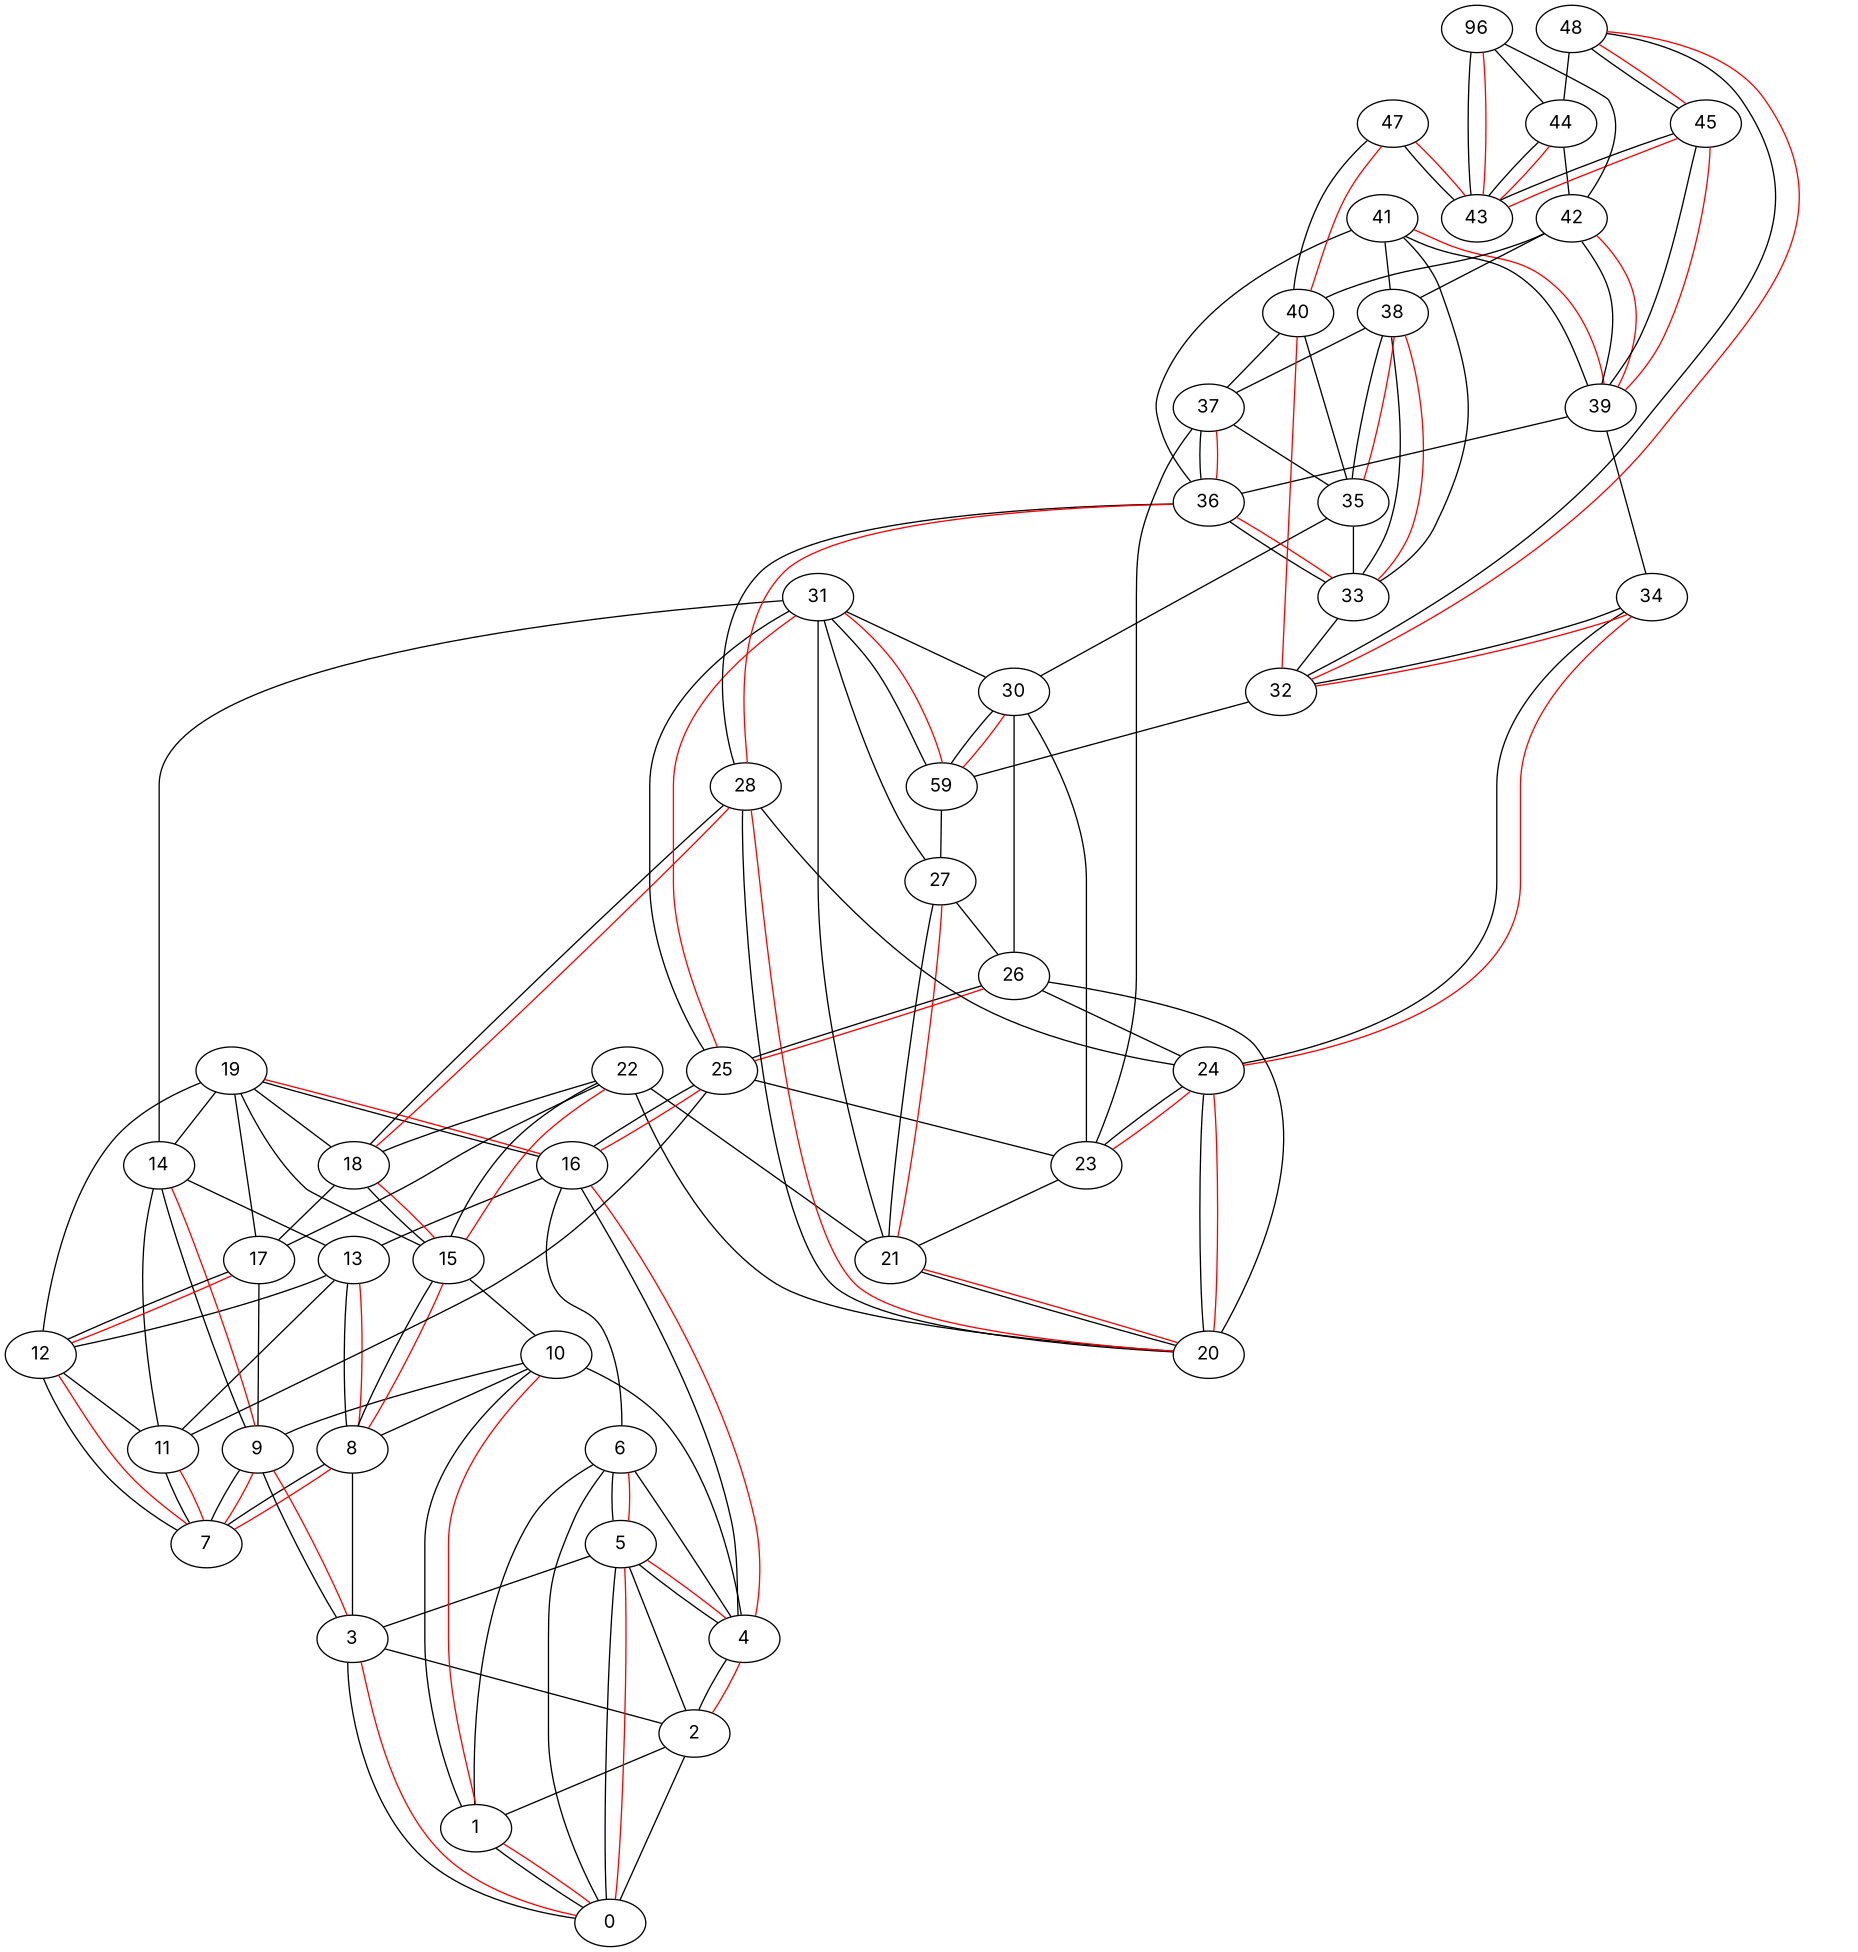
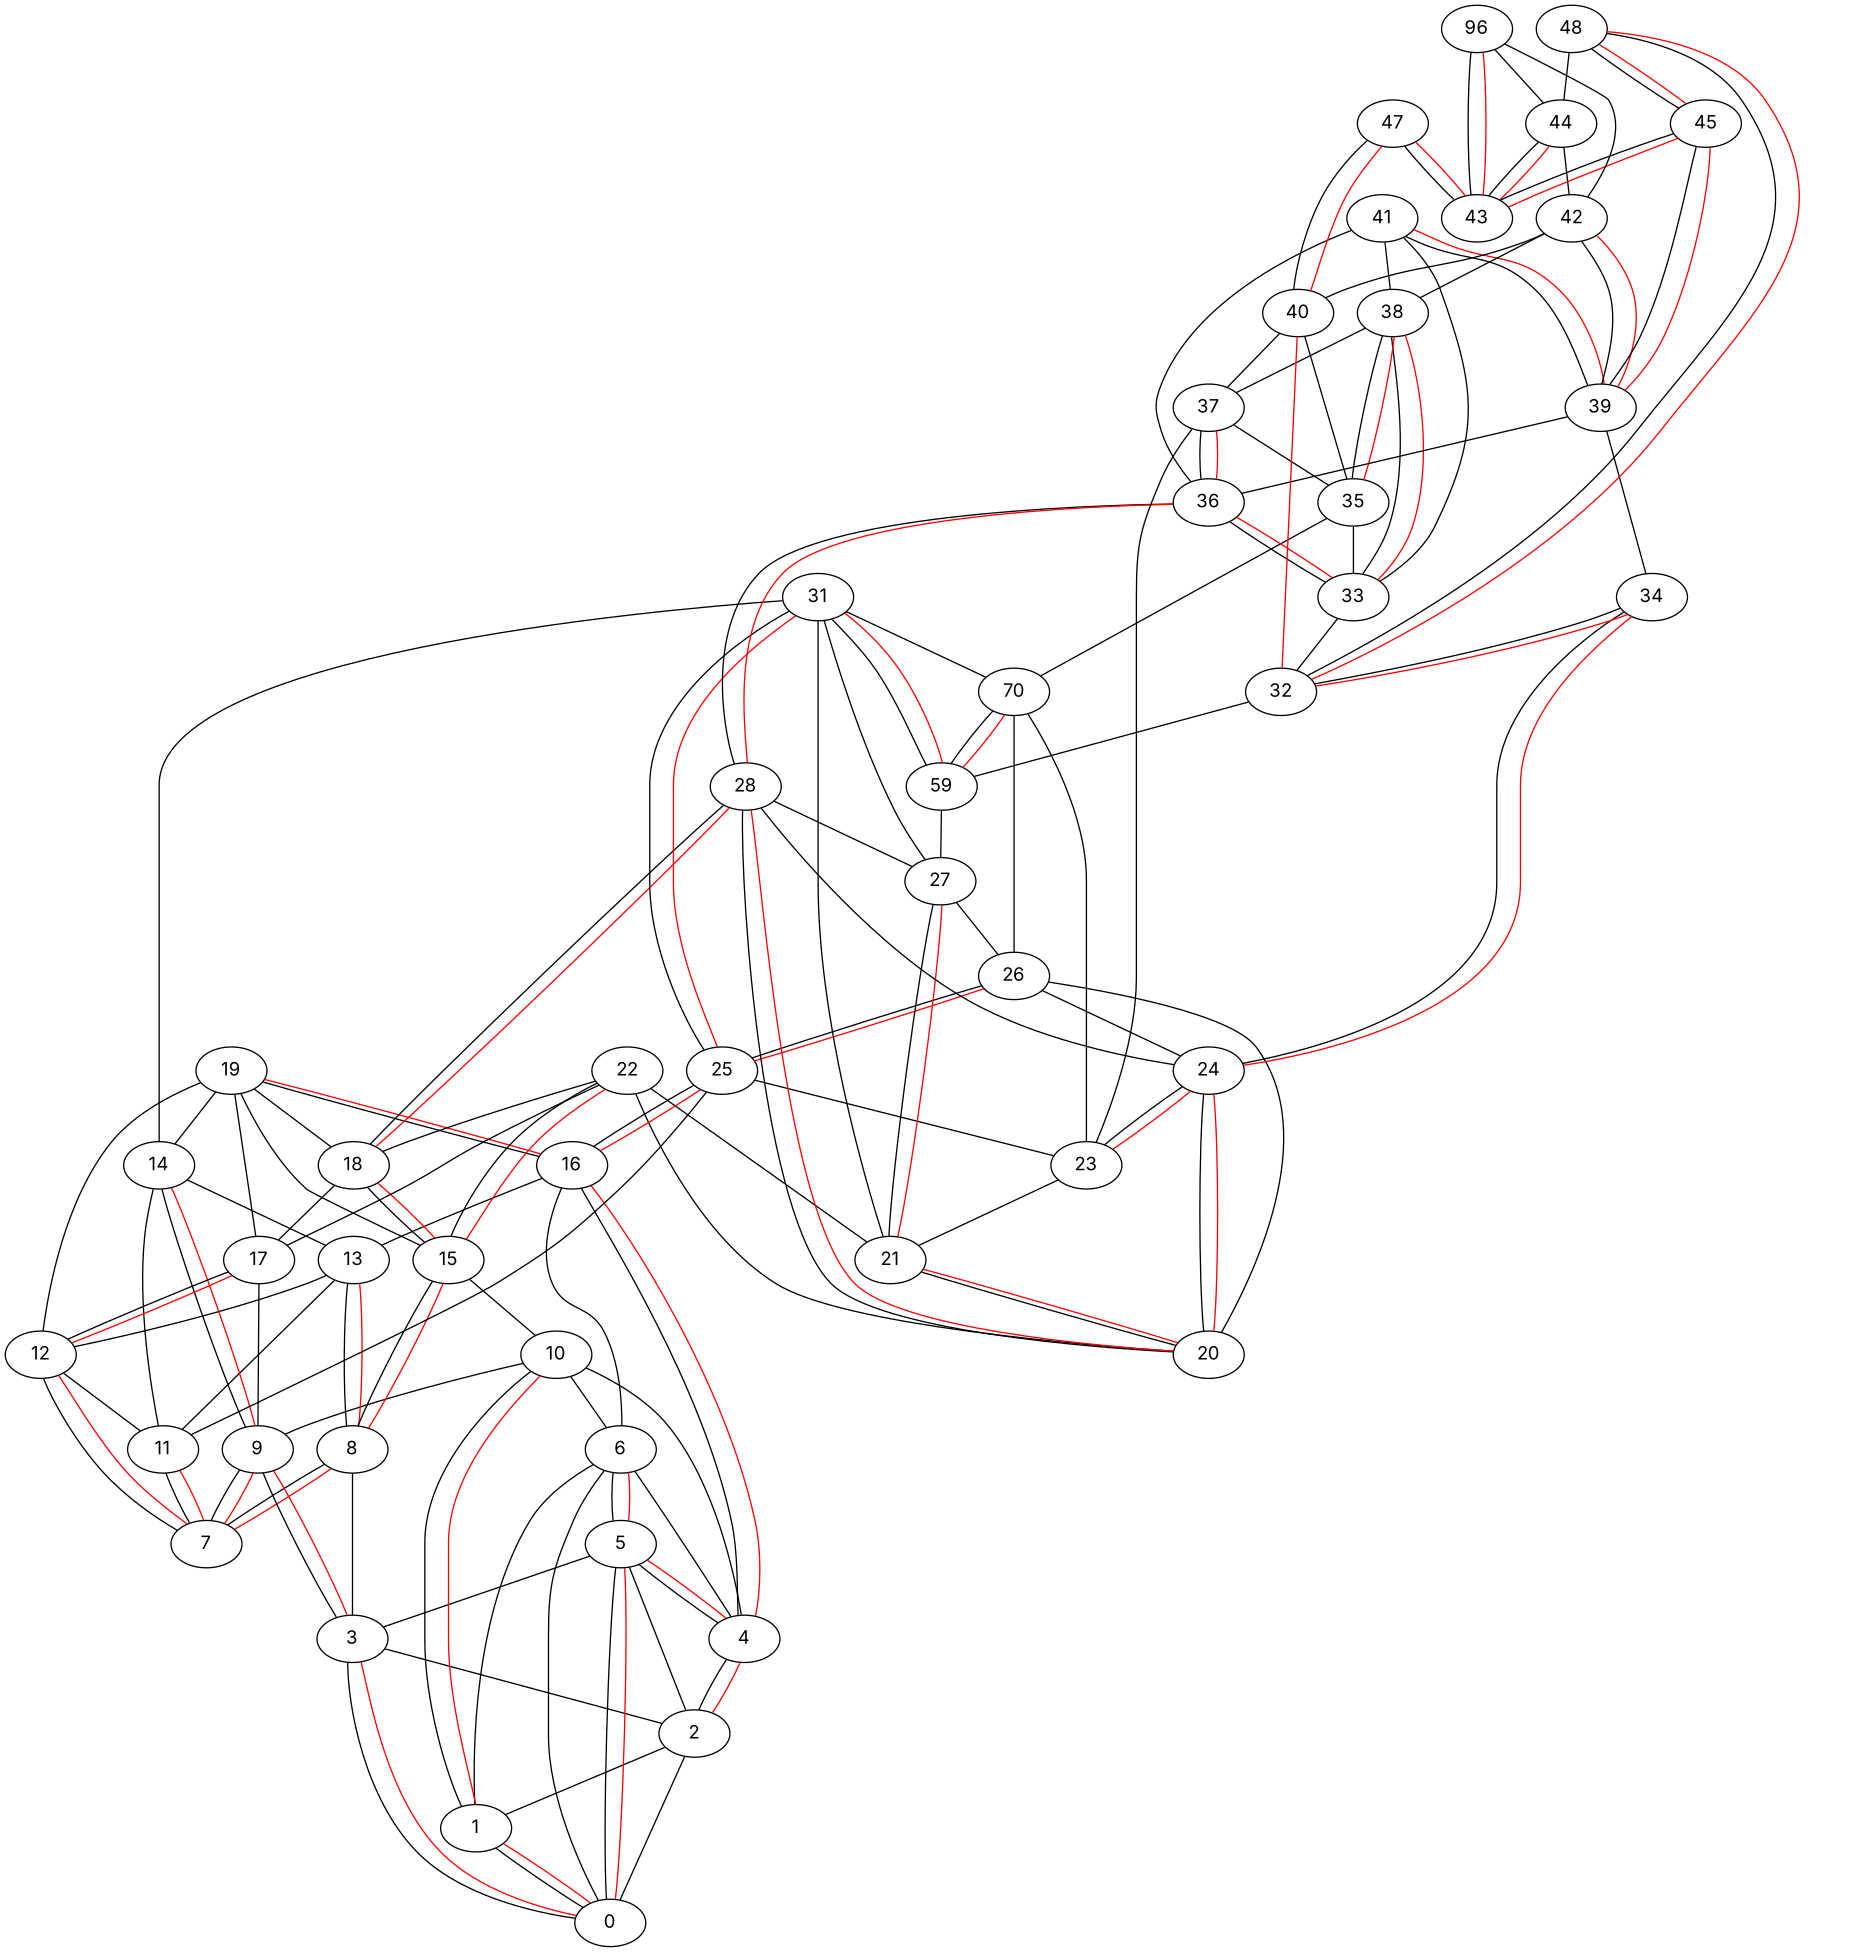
(1014, 692) -> (1014, 692)
none -> (843, 834)
(454, 1402) -> (589, 1402)
